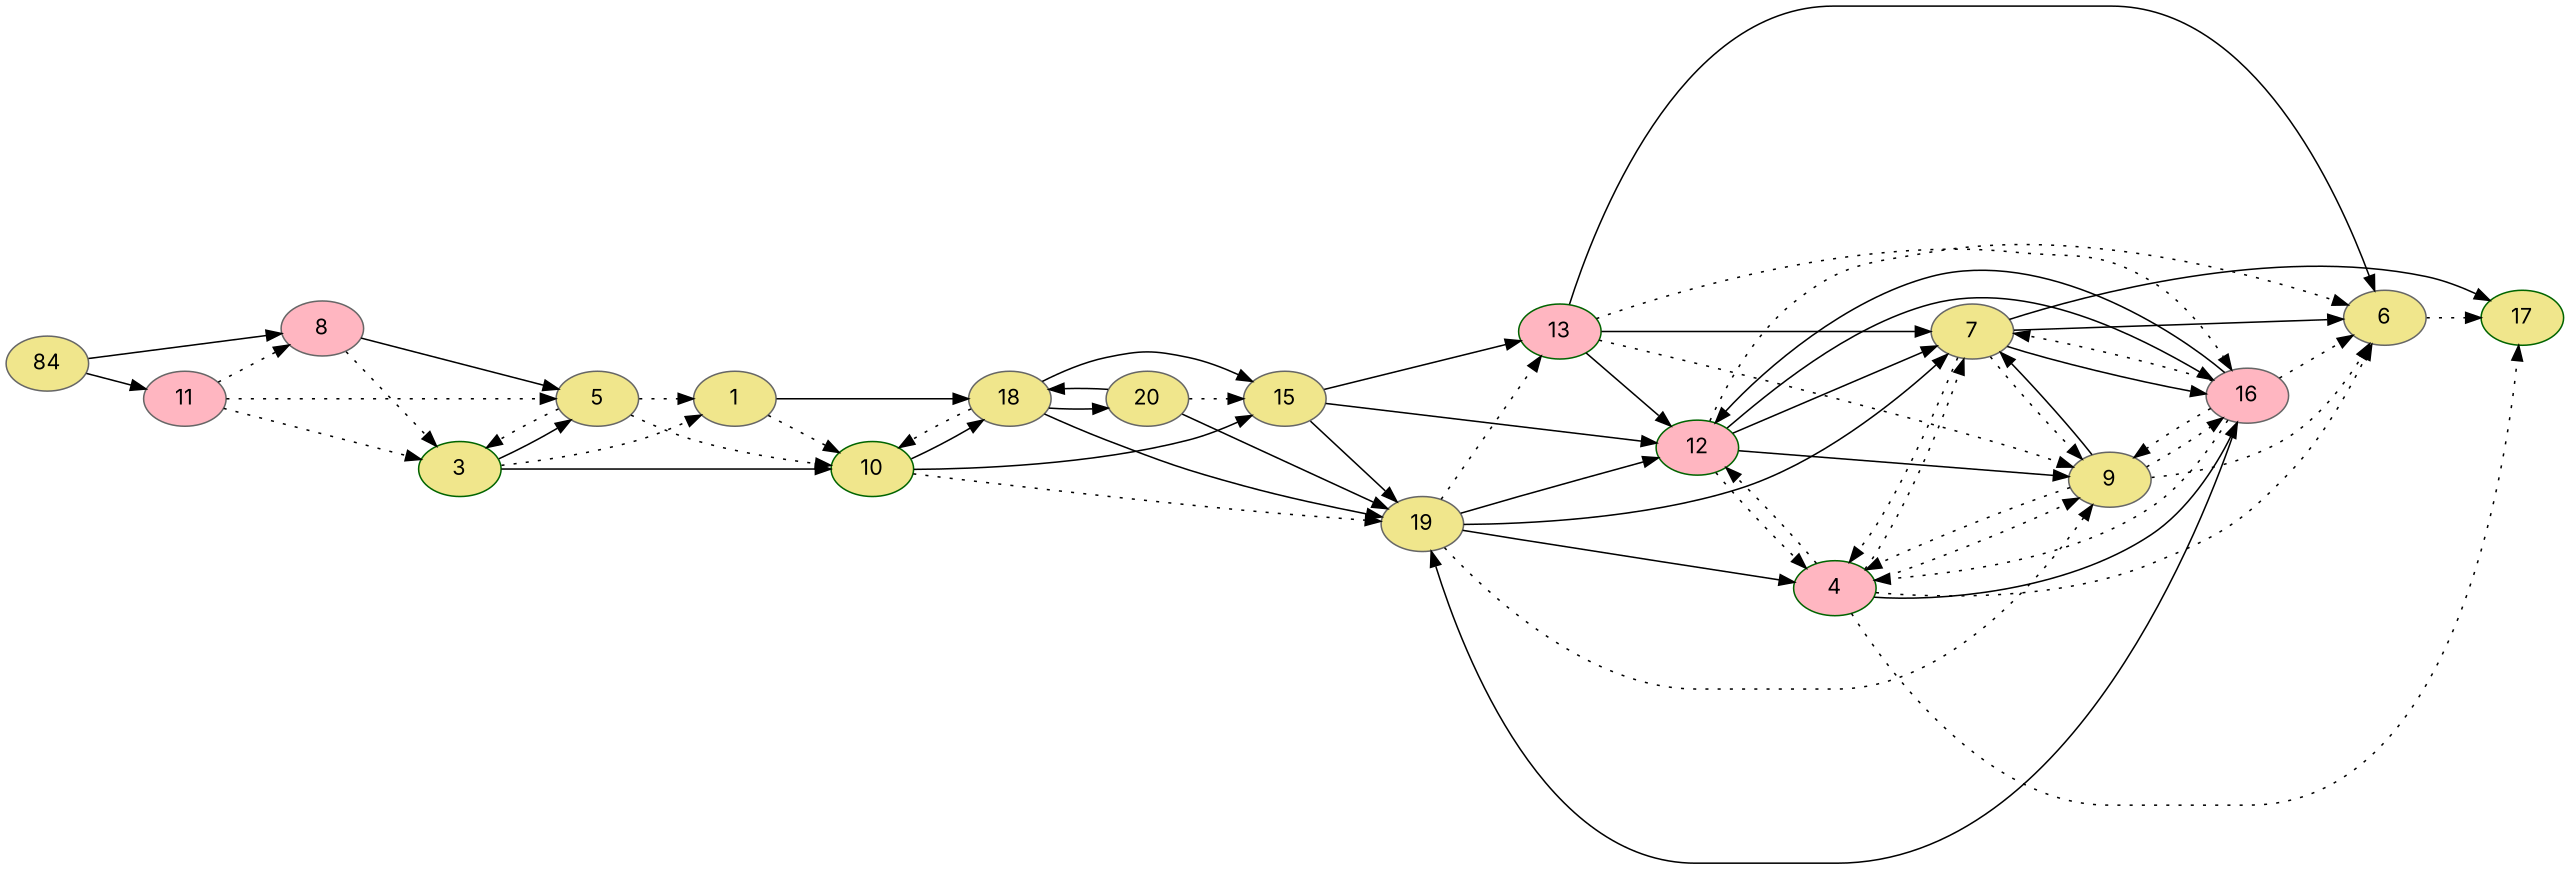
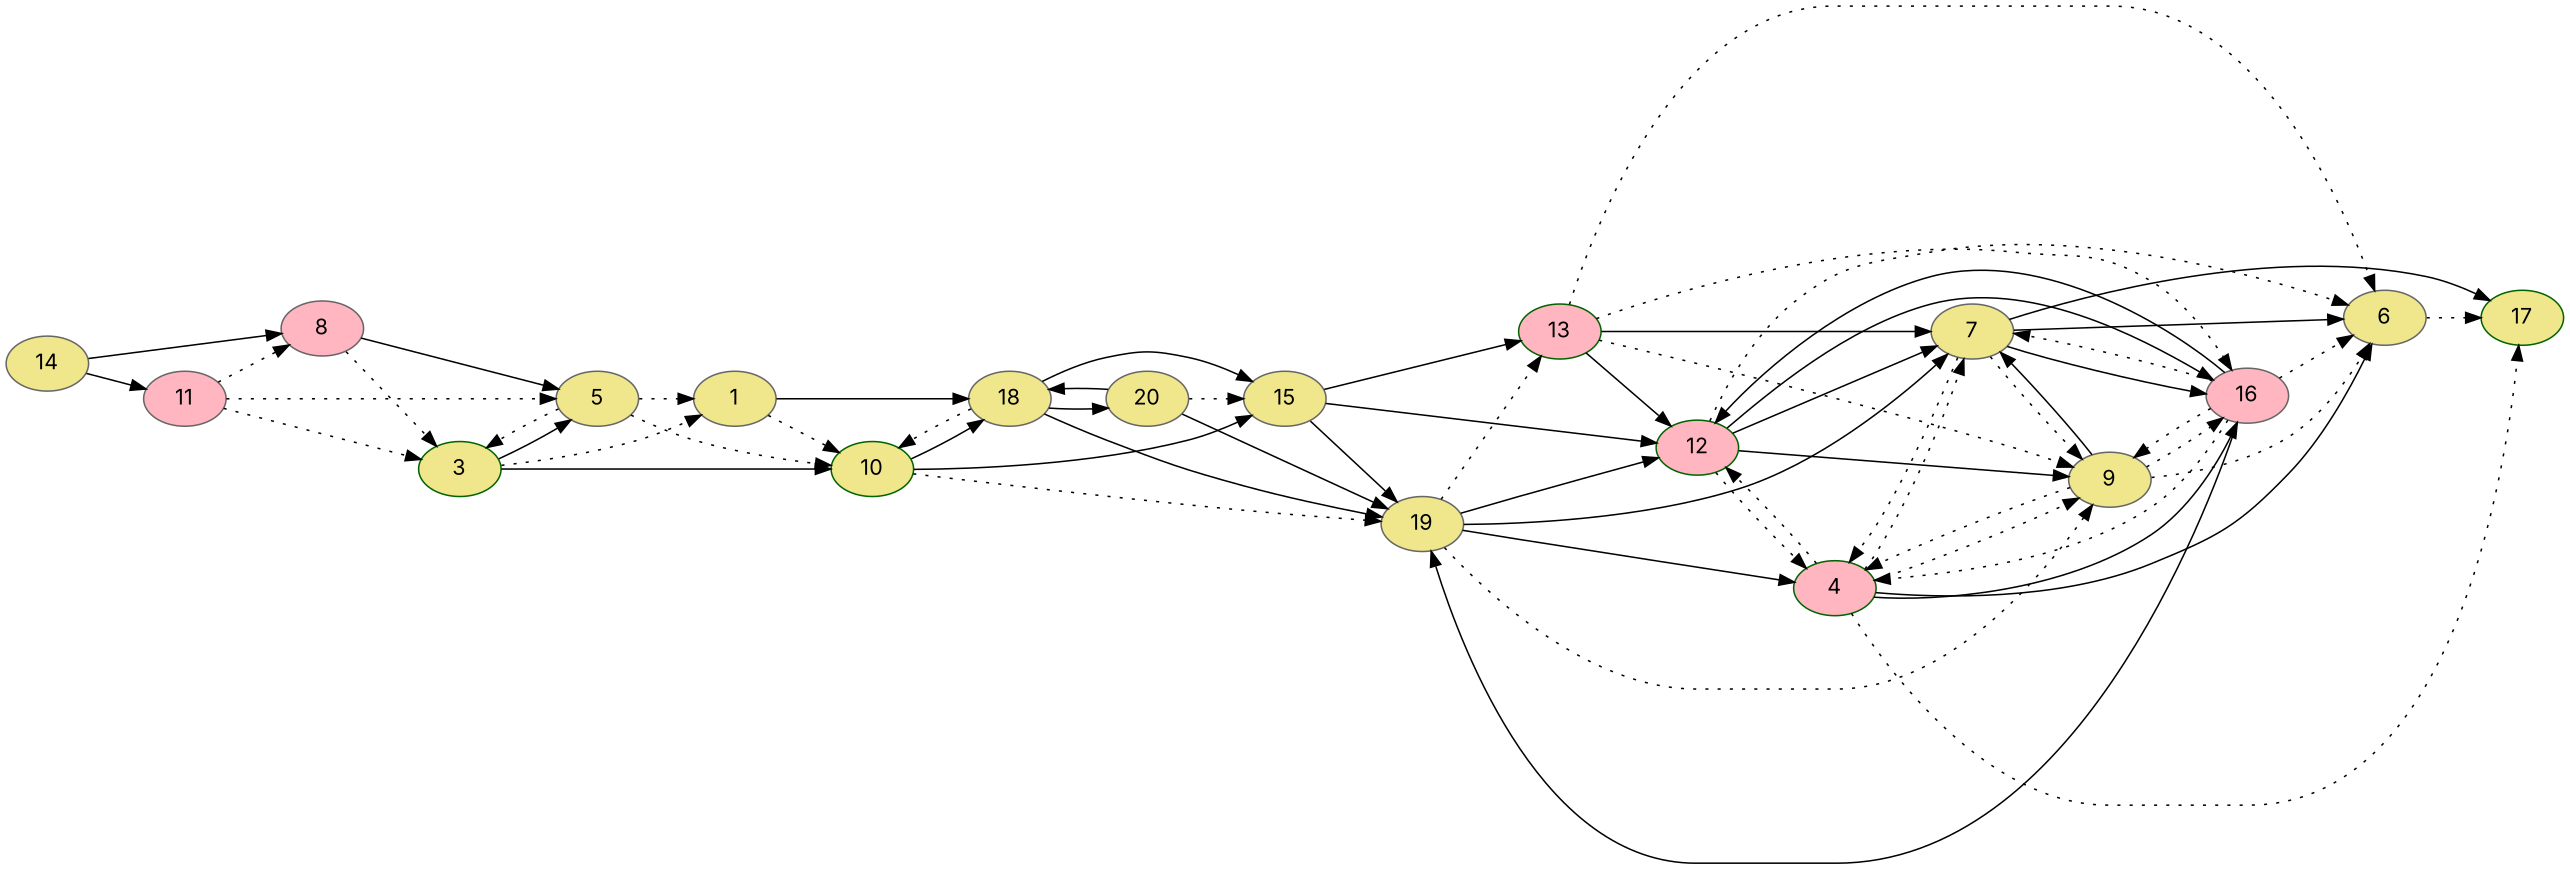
(1958, 6) -> (1958, 6)
(47, 364) -> (47, 364)
(2163, 559) -> (2163, 559)
